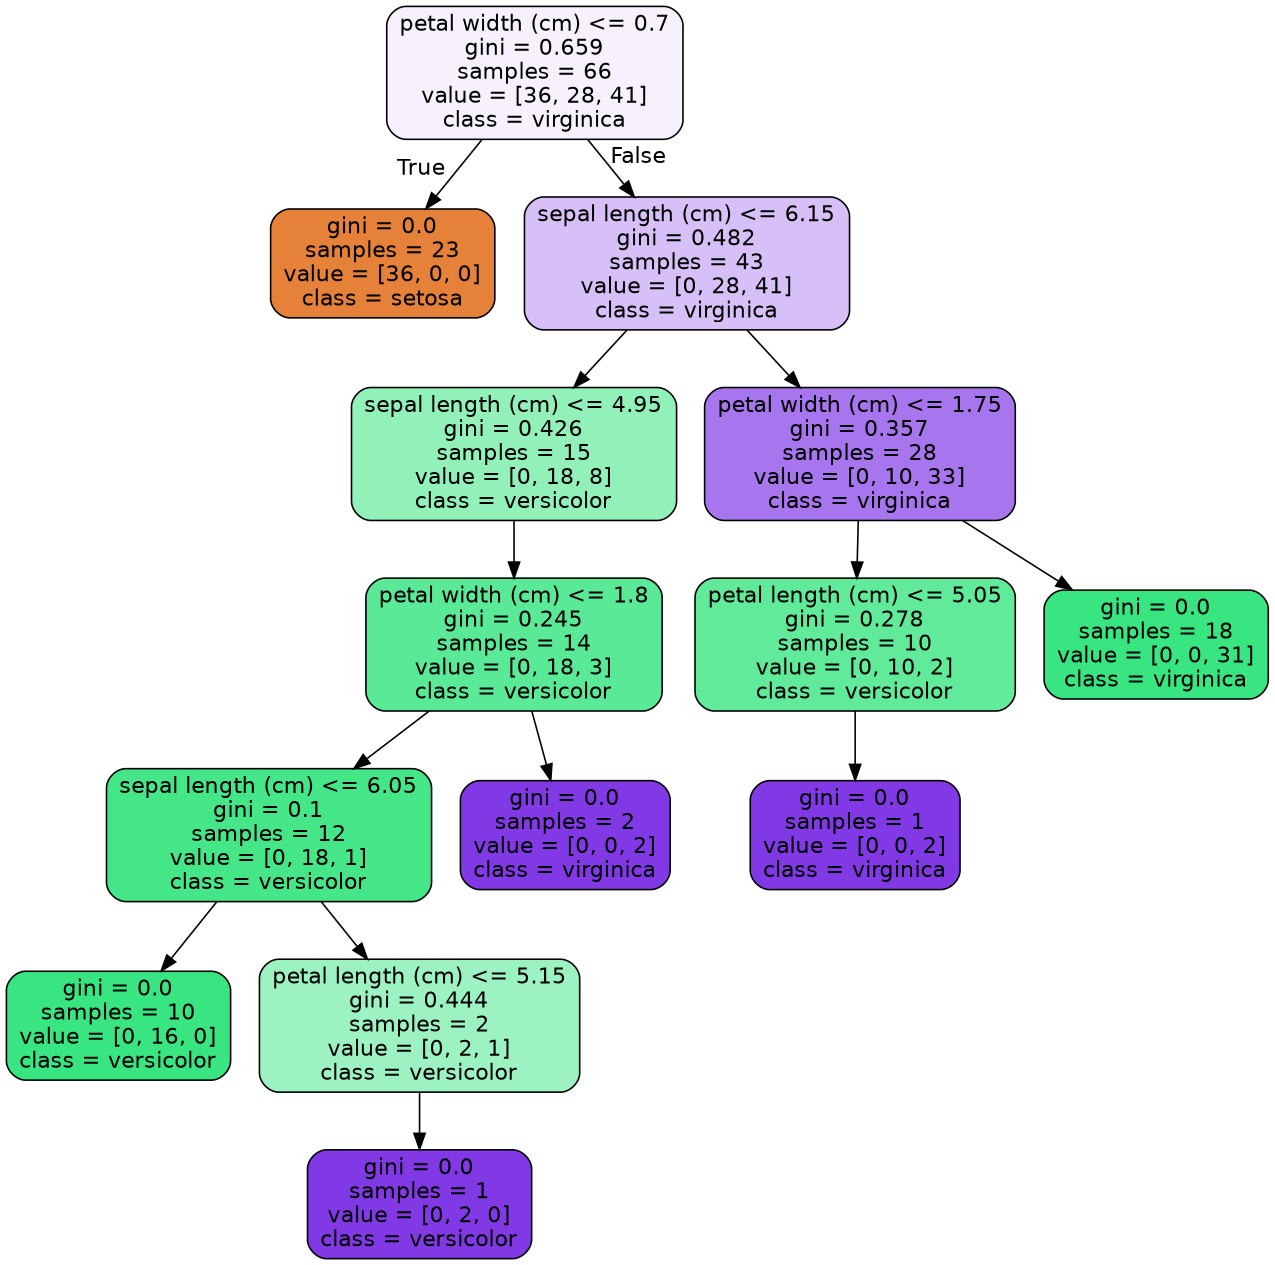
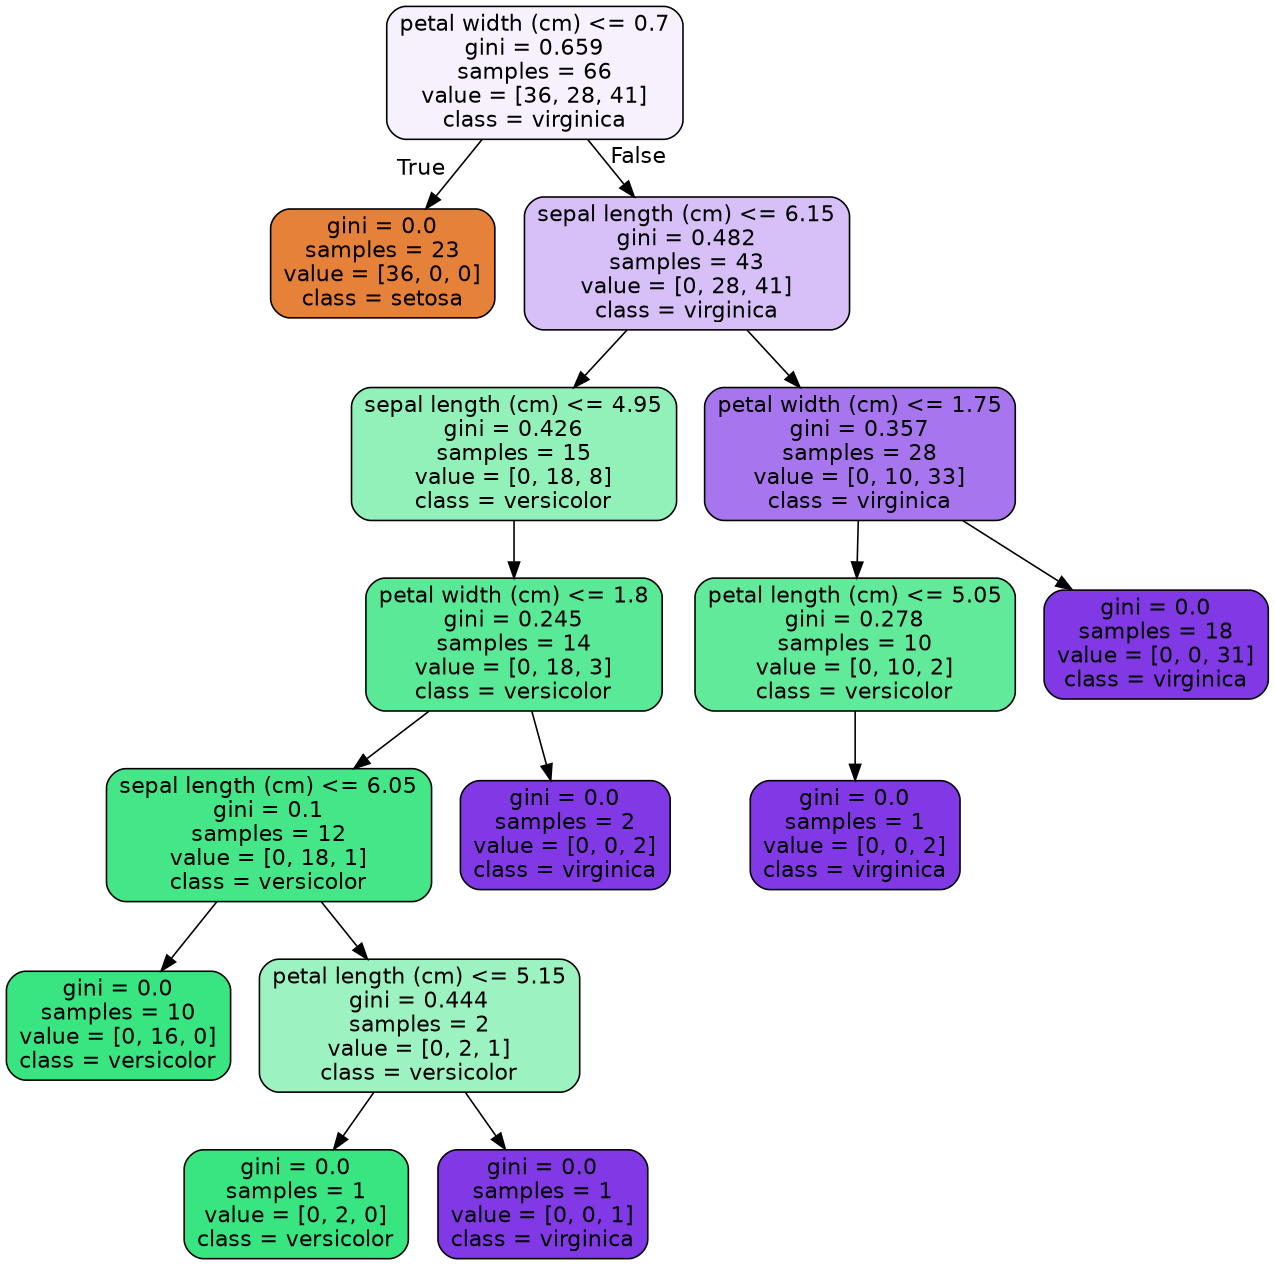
(1156, 645) -> (1156, 645)
(420, 1204) -> (296, 1204)
none -> (543, 1204)
